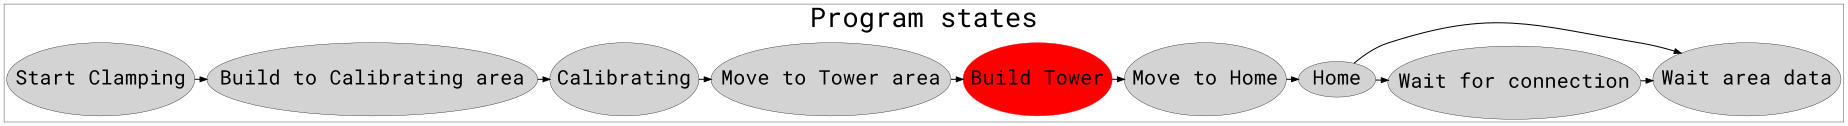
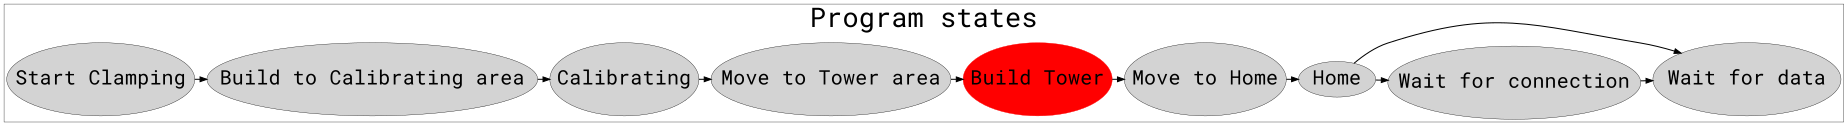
(1747, 79) -> (1747, 79)
